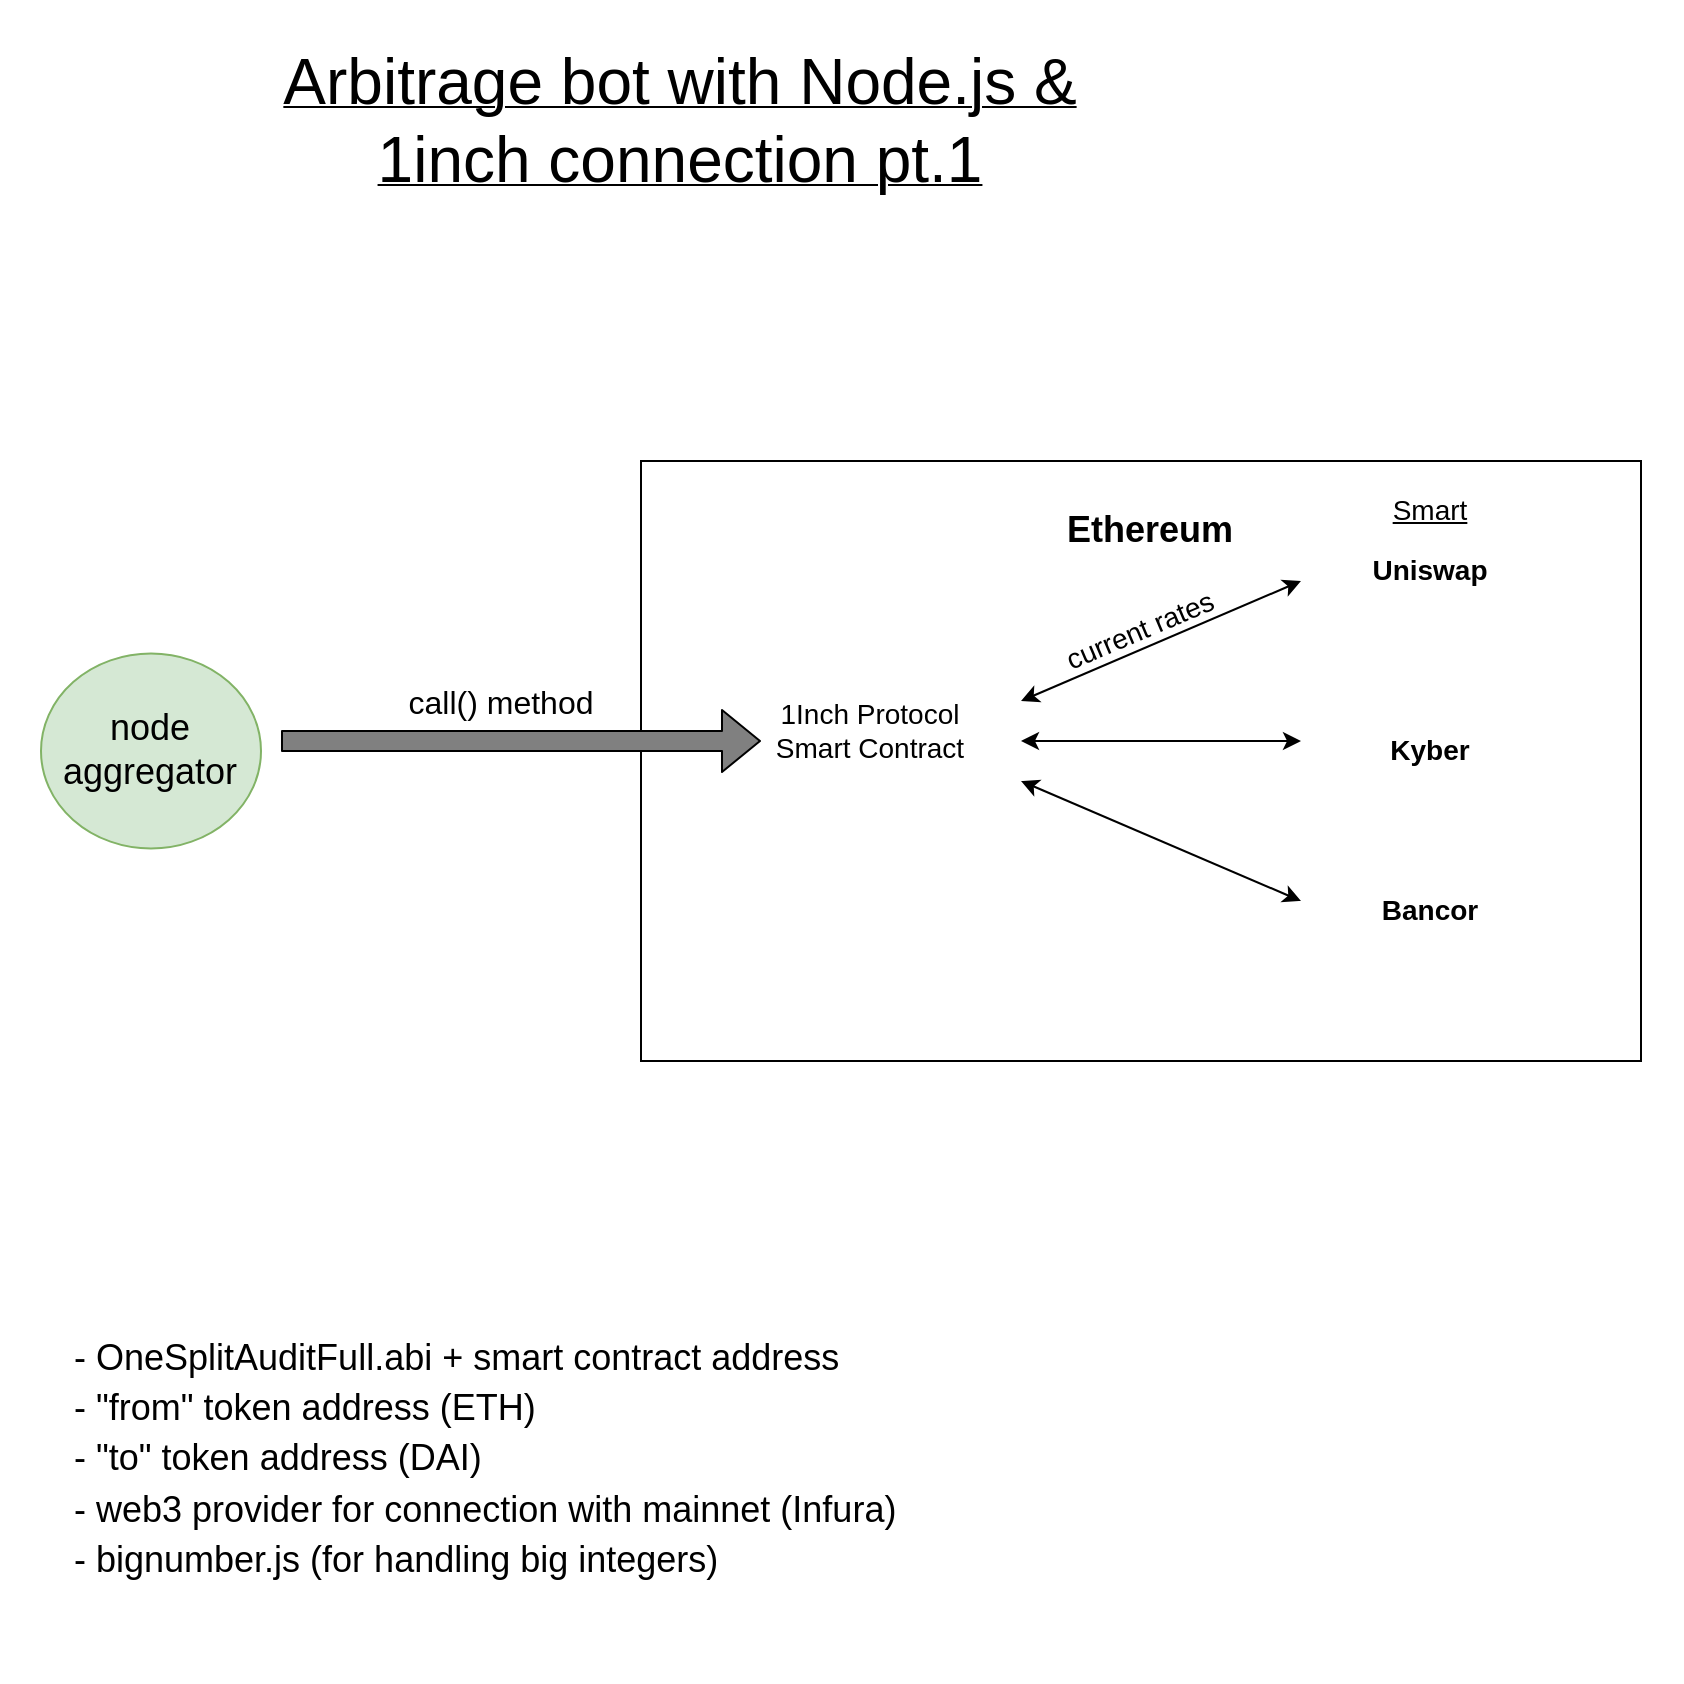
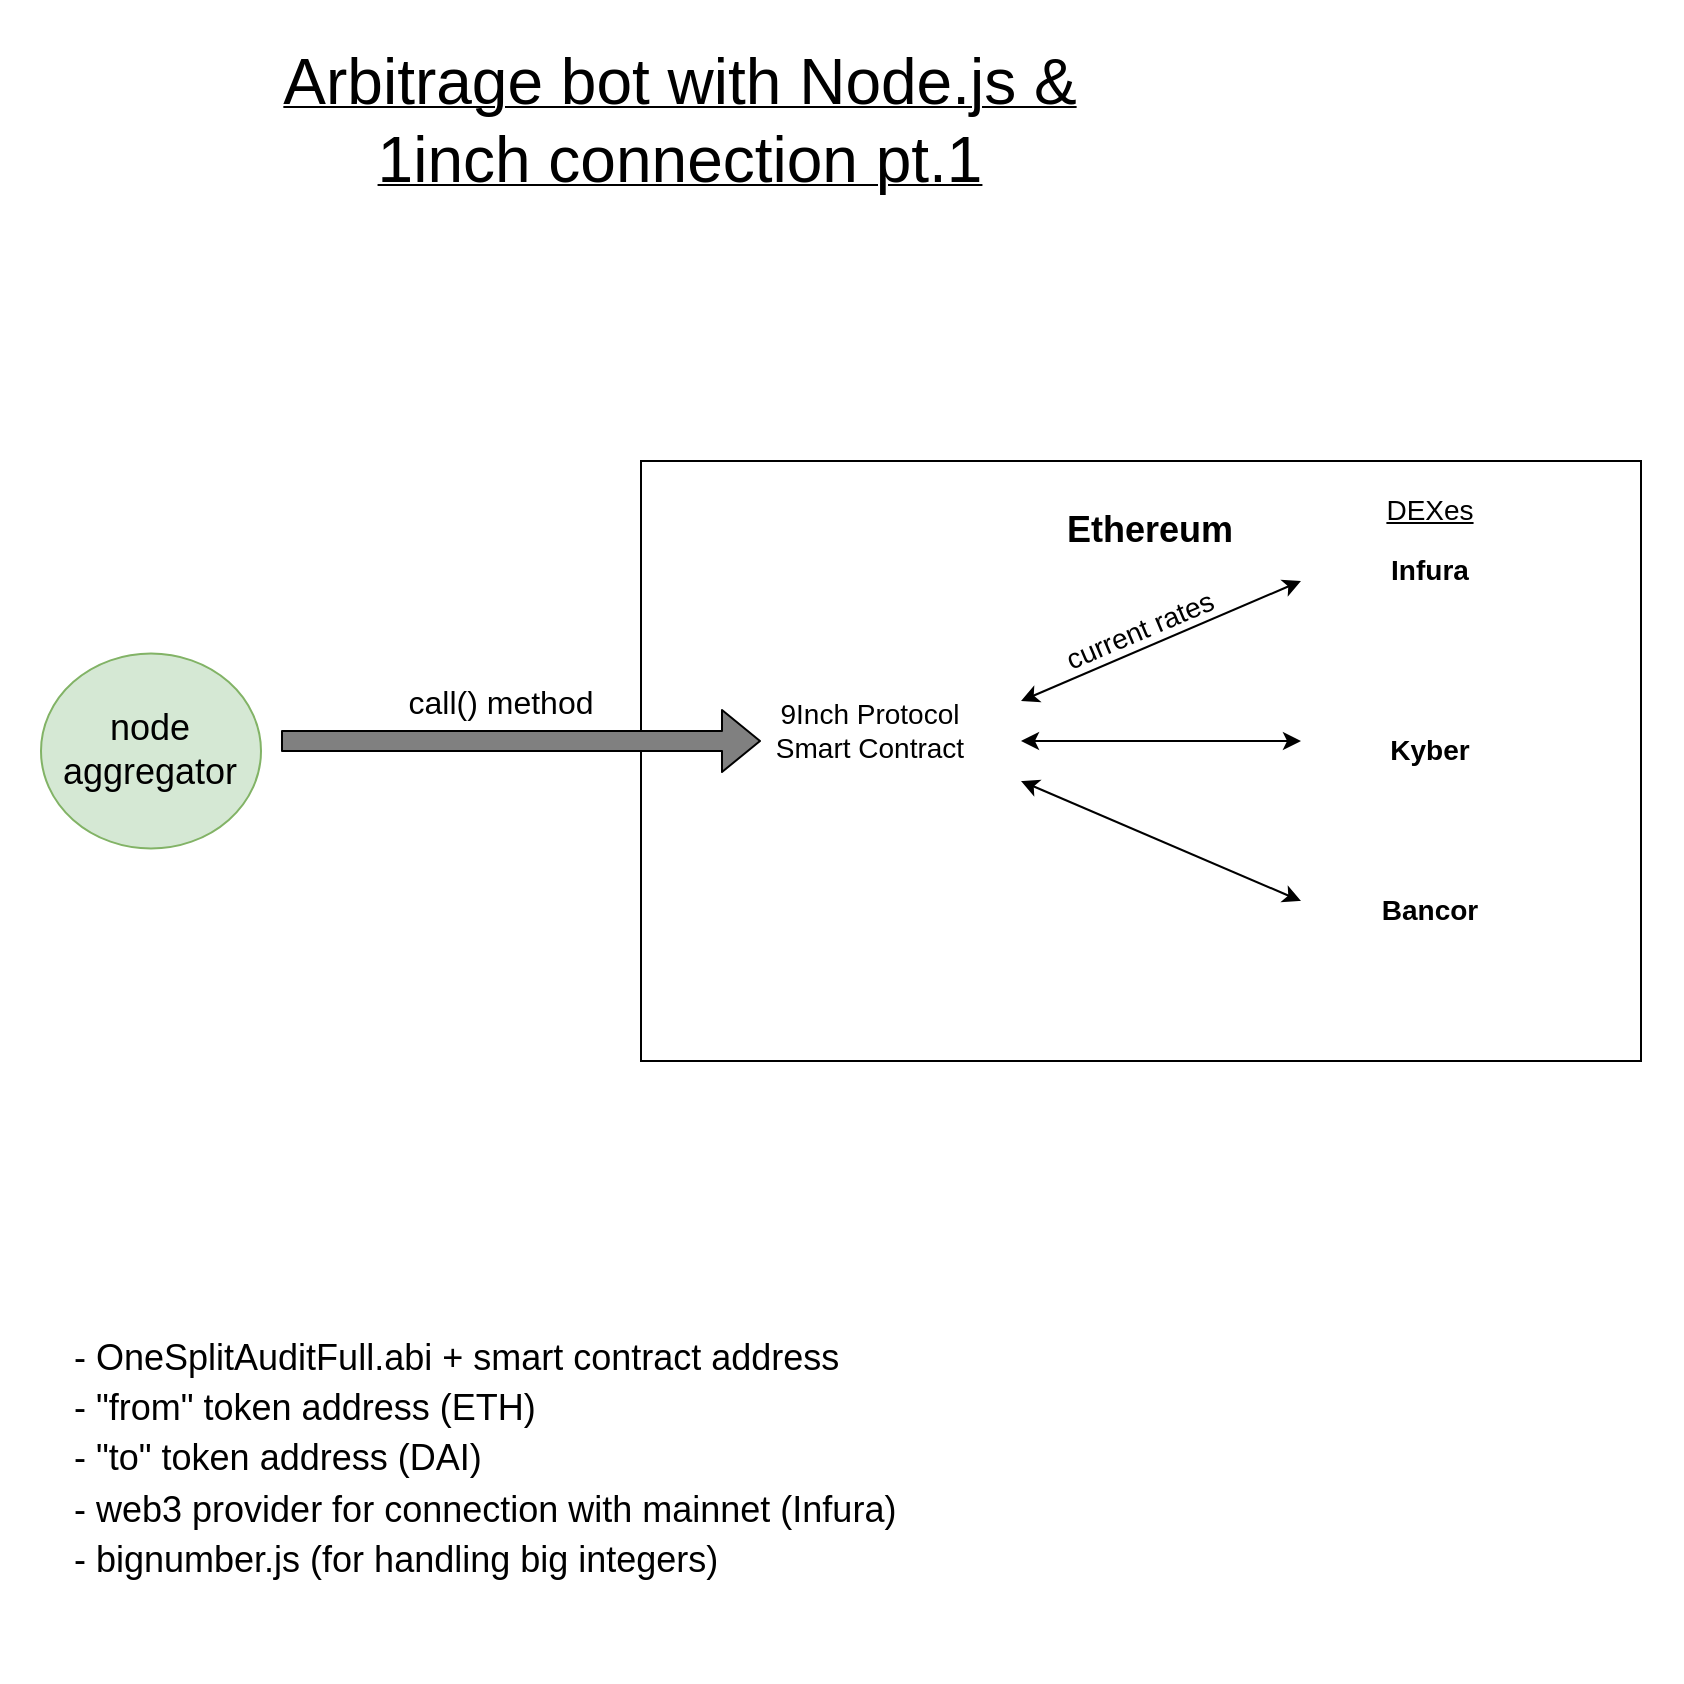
(1431, 511) -> (1431, 511)
(1431, 571) -> (1431, 571)
(871, 731) -> (871, 731)
